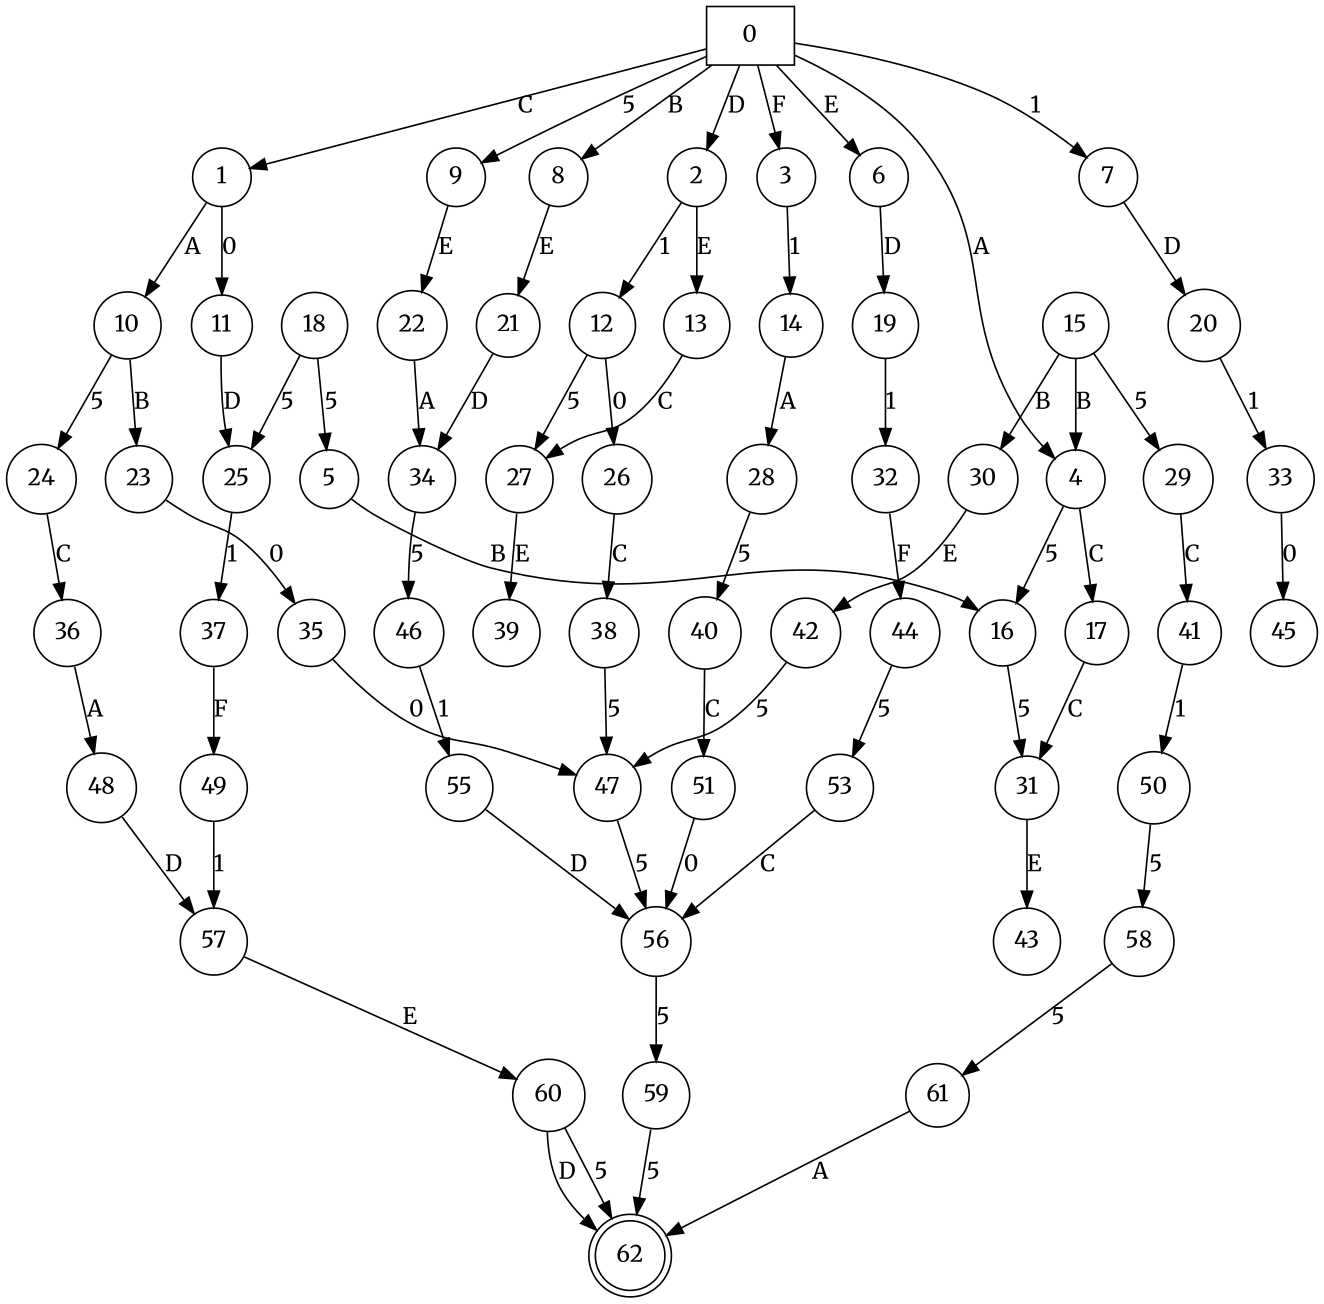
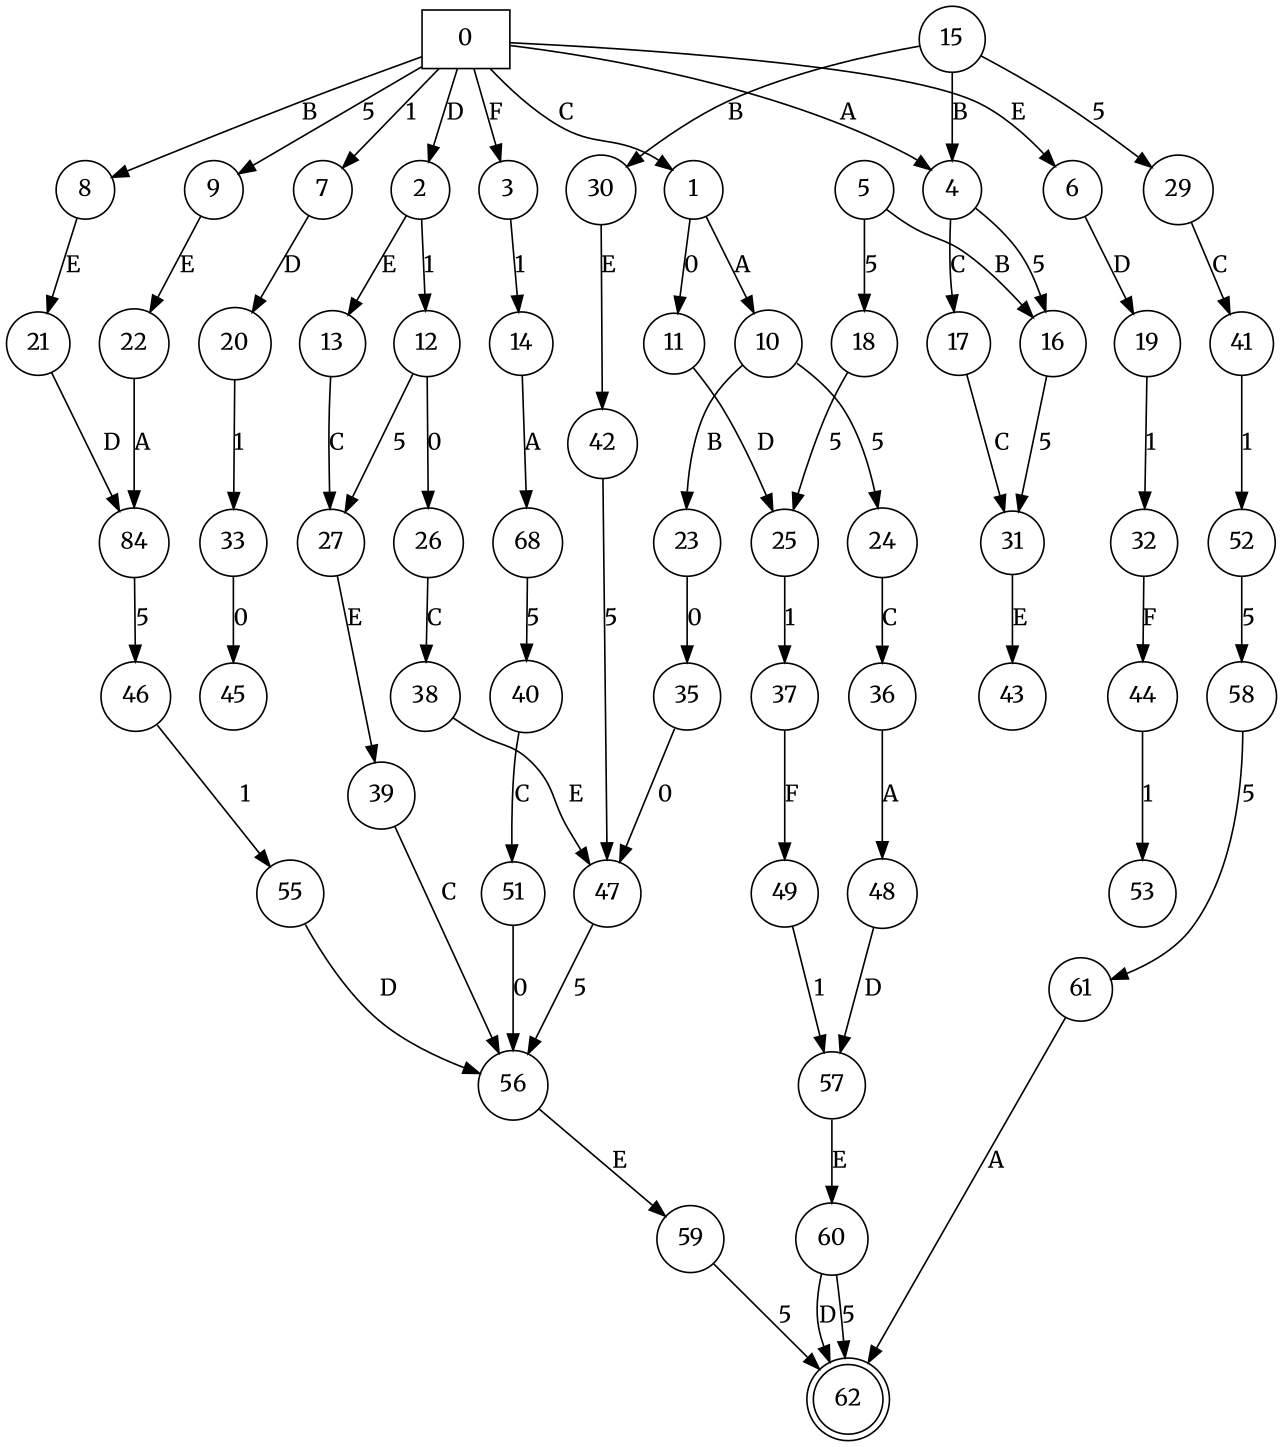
(321, 396) -> (864, 257)
(422, 479) -> (134, 543)
(762, 479) -> (528, 543)
(615, 710) -> (577, 796)
(885, 710) -> (1148, 796)
(1154, 788) -> (1242, 543)
(755, 859) -> (444, 932)
(663, 1018) -> (620, 1162)
